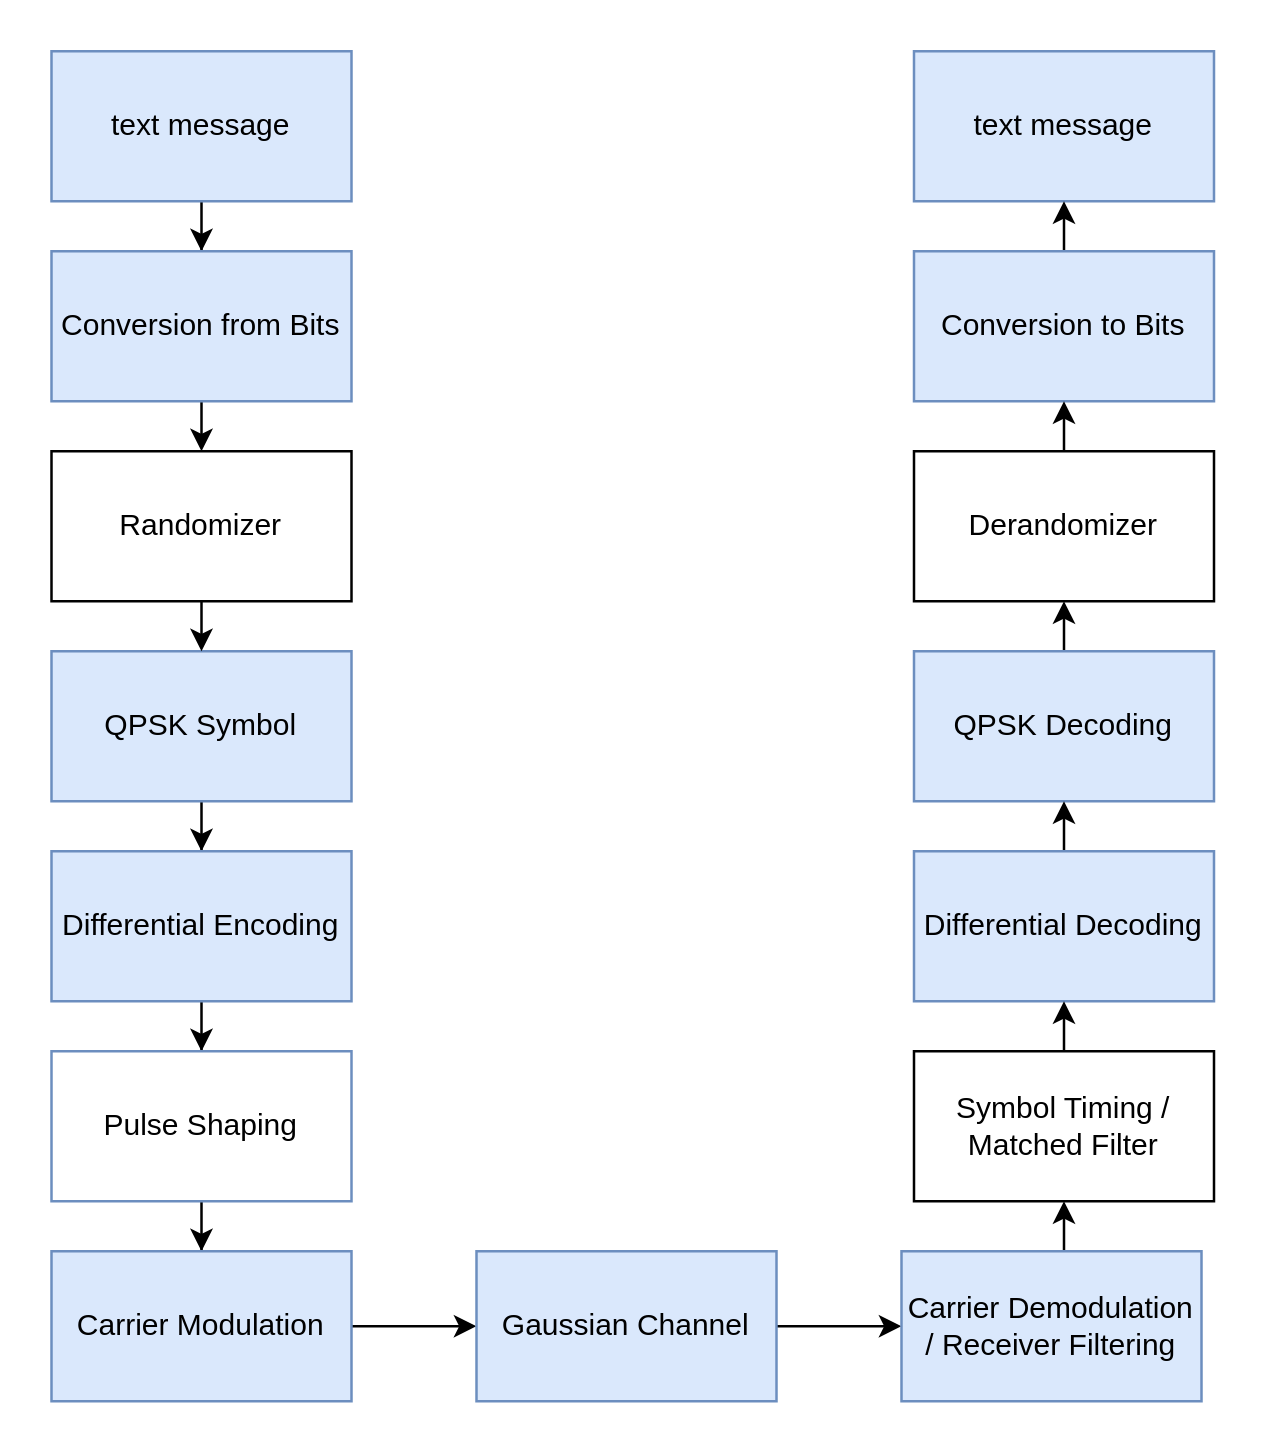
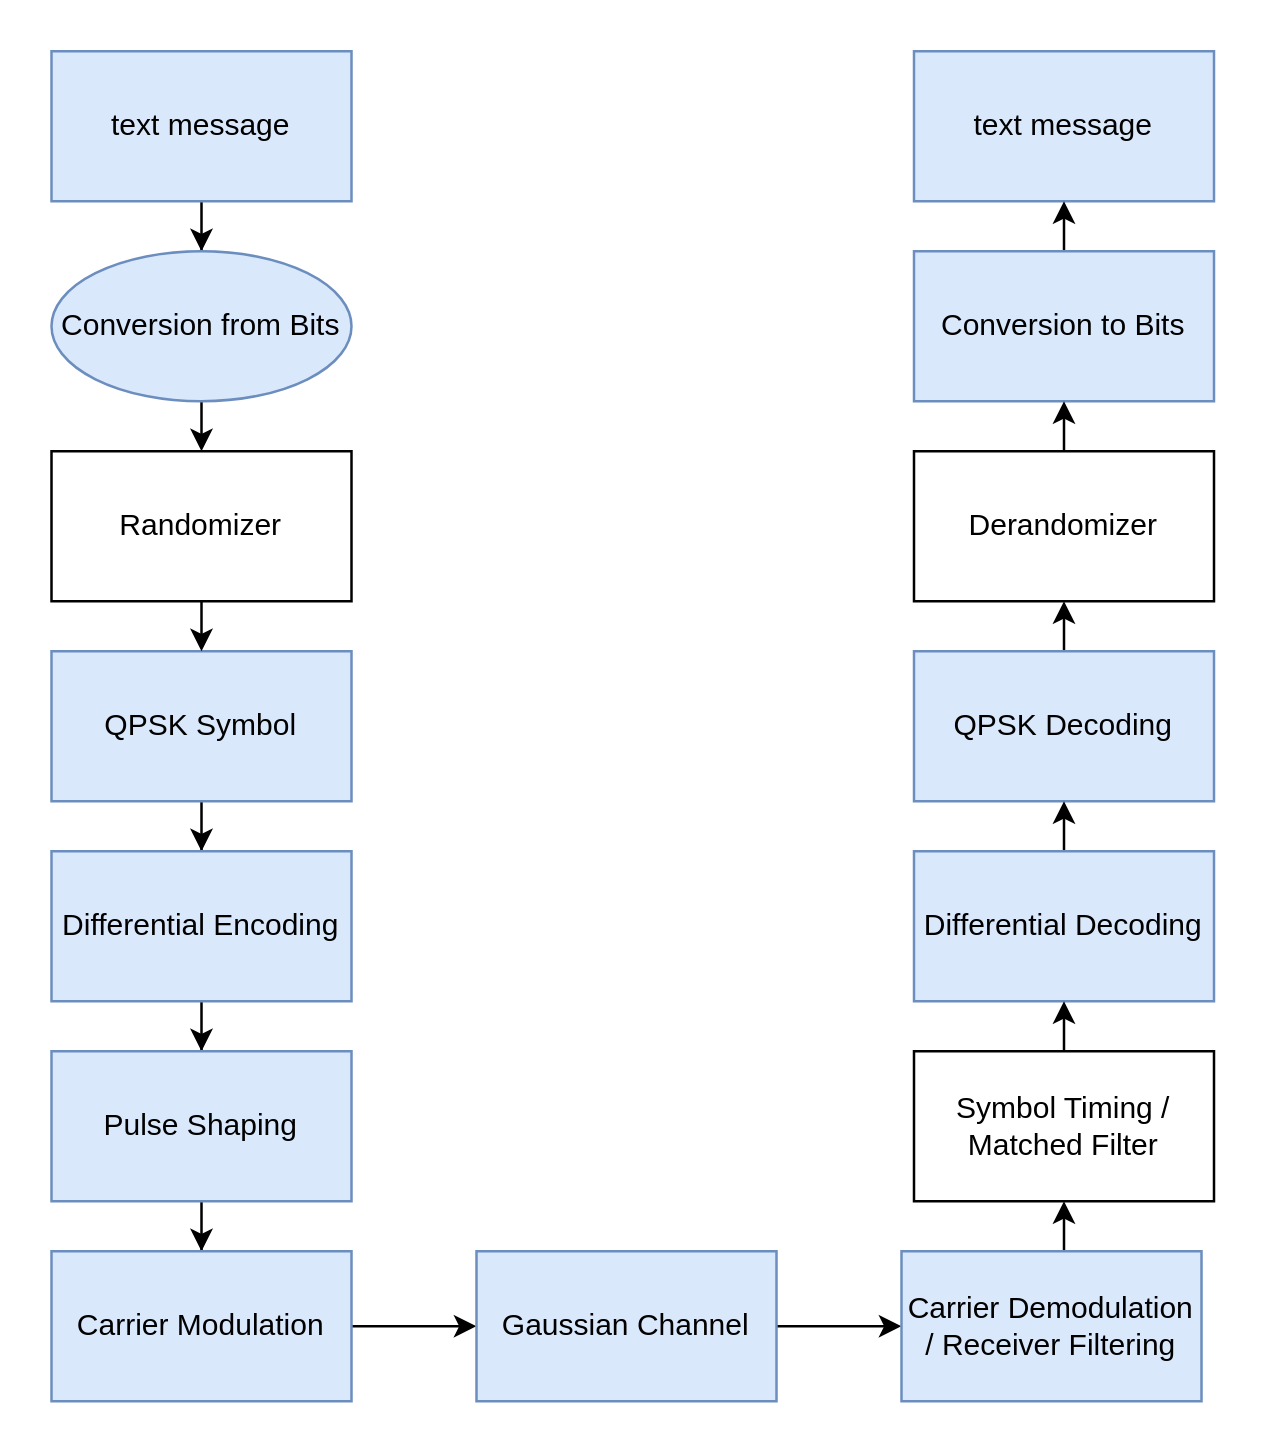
(201, 326) -> (201, 326)
(201, 1126) -> (201, 1126)
